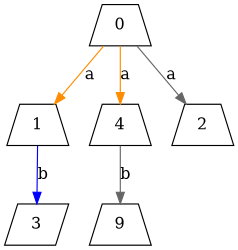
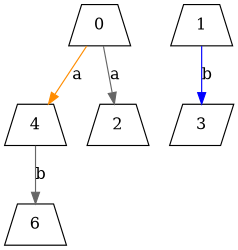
(83, 71) -> none
(120, 225) -> (36, 225)
